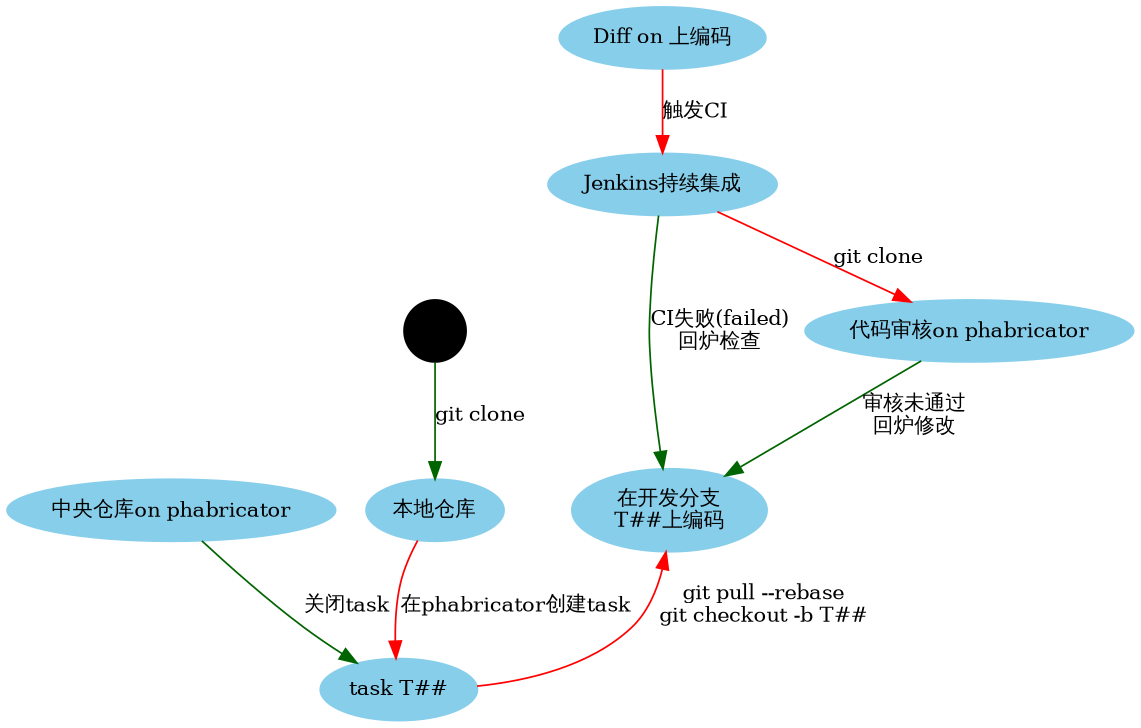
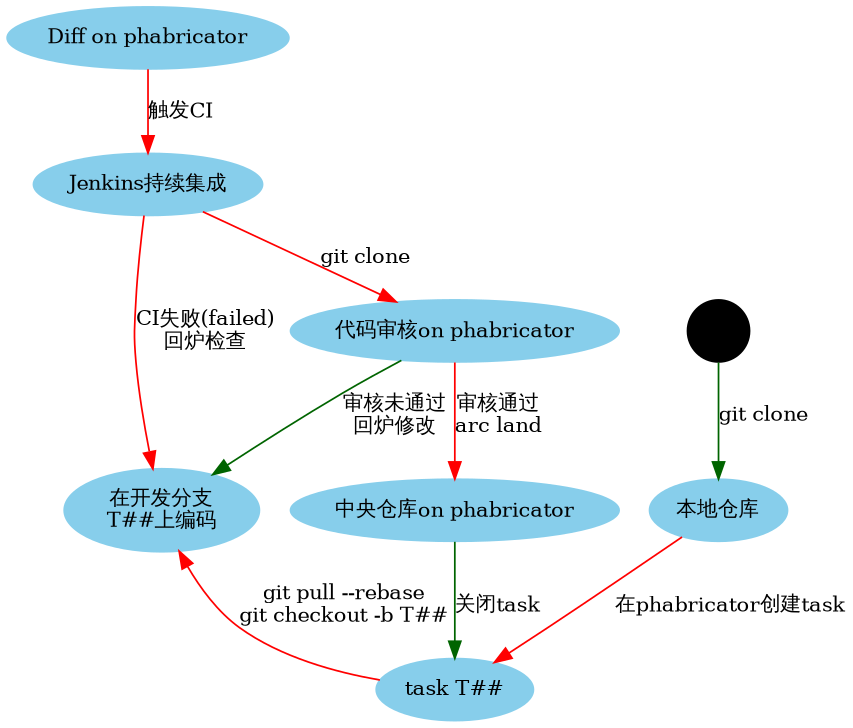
(663, 38) -> (148, 38)
(649, 333) -> (135, 334)
none -> (455, 412)
